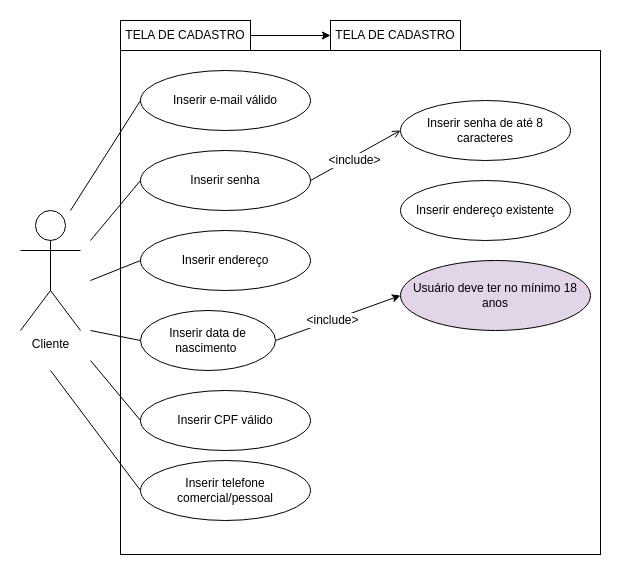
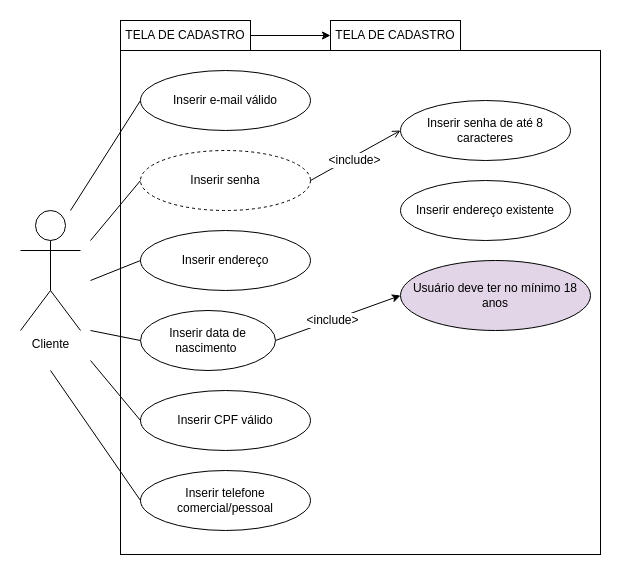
(226, 181) -> (226, 181)
(226, 491) -> (226, 501)
